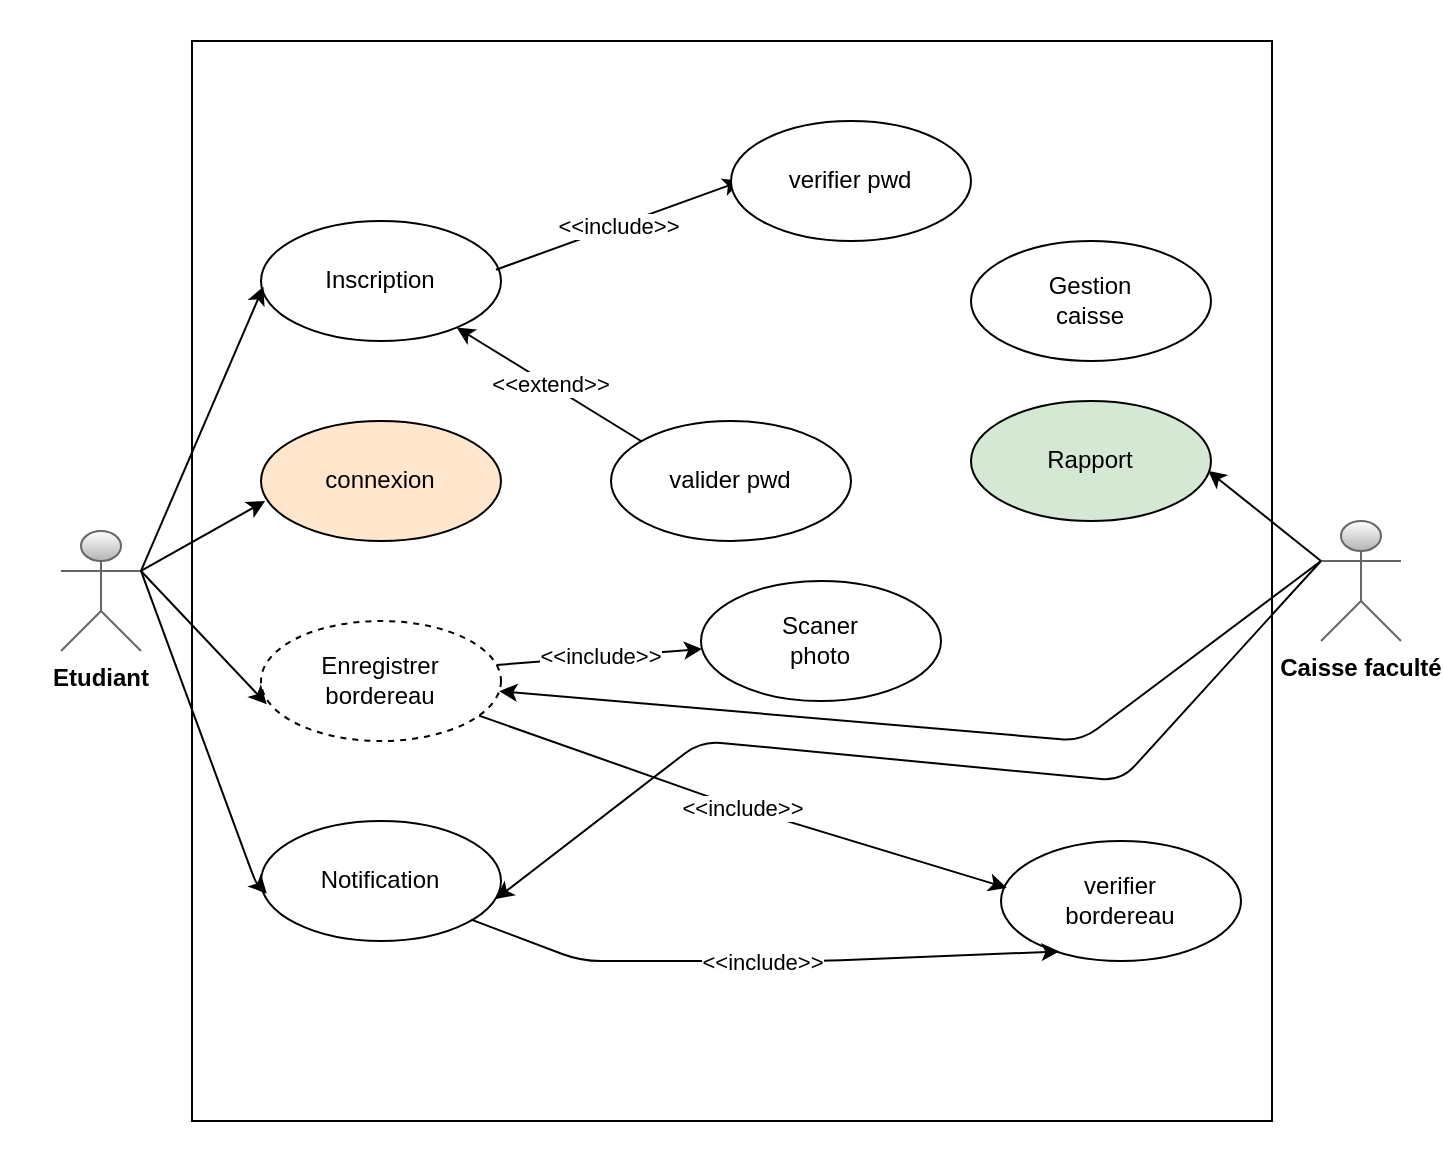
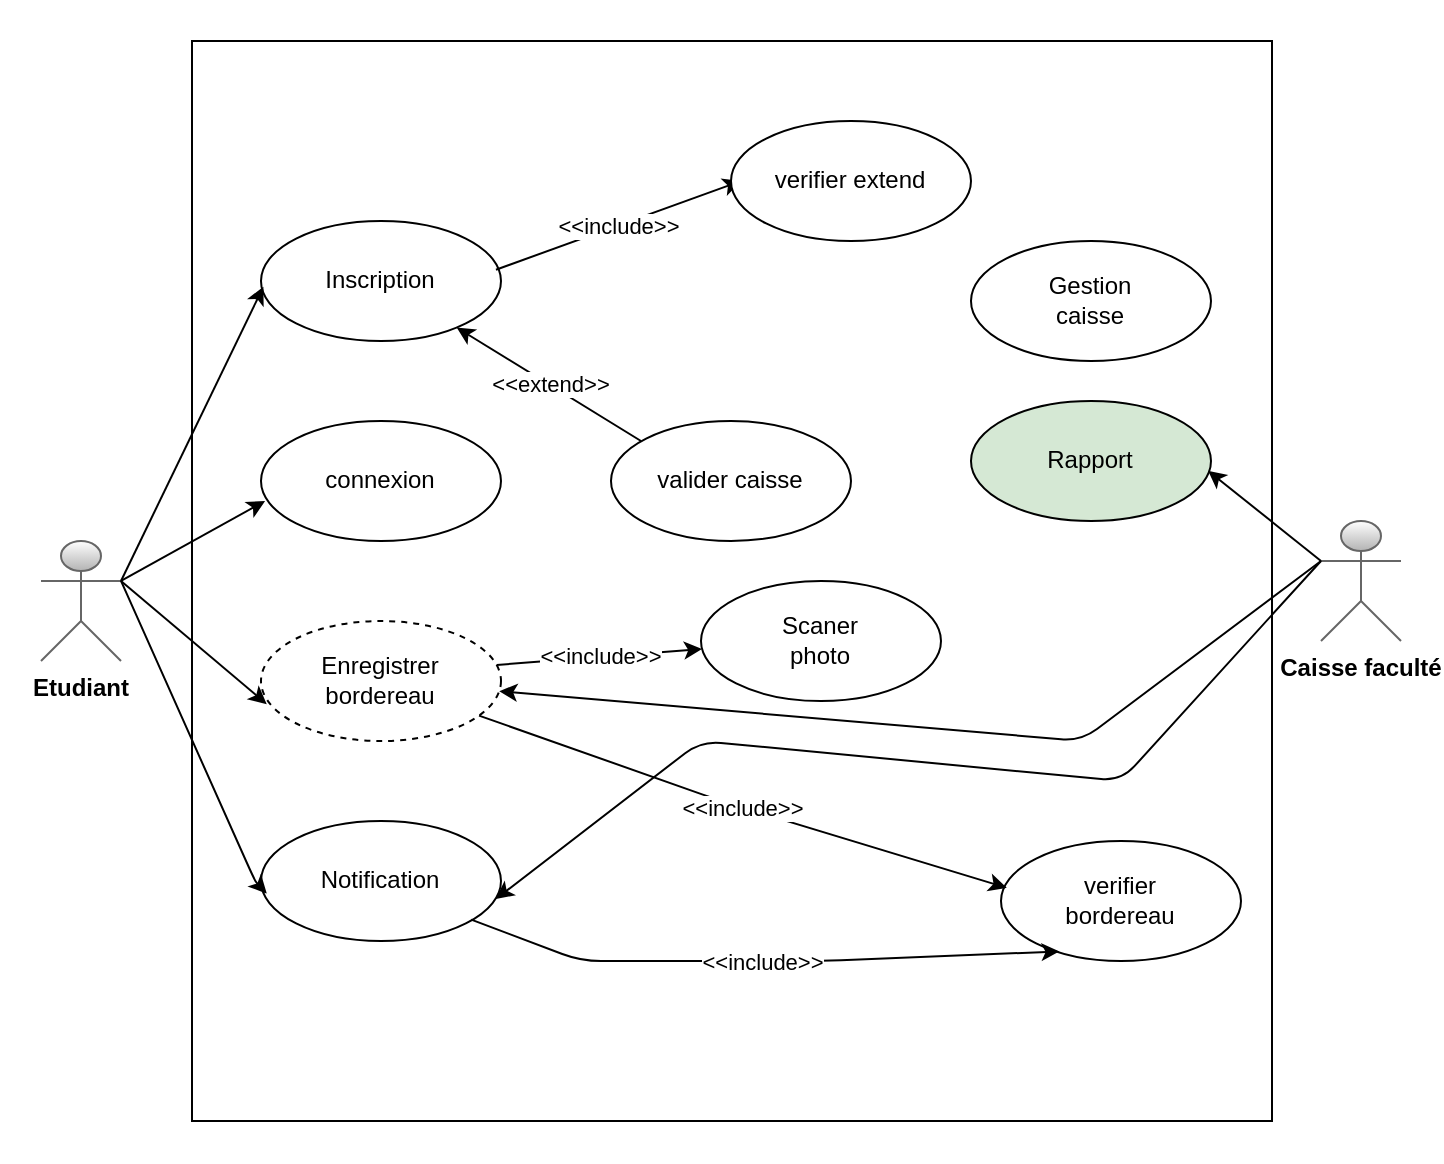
(851, 181) -> (851, 181)
(381, 481) -> (381, 481)
(731, 481) -> (731, 481)
(101, 591) -> (81, 601)
